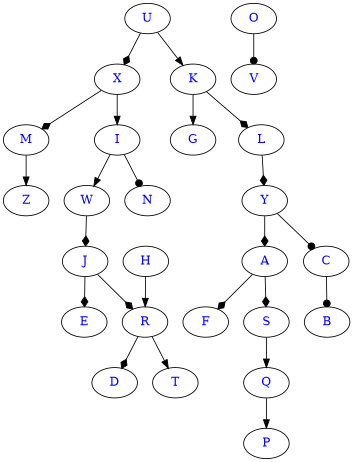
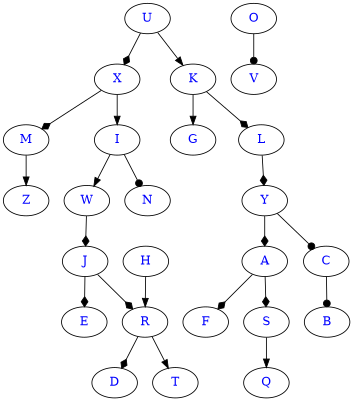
(266, 443) -> none
